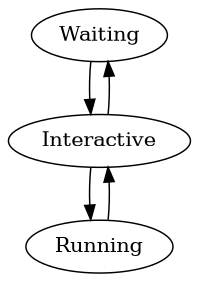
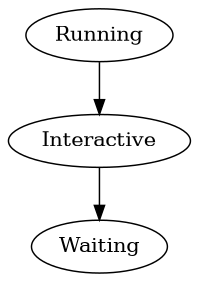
(90, 80) -> none
(90, 186) -> none
